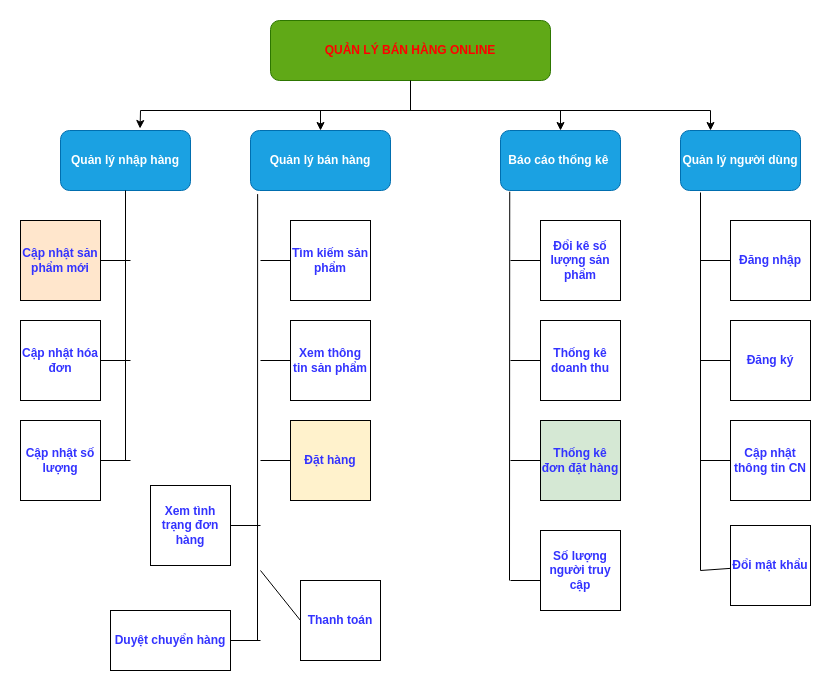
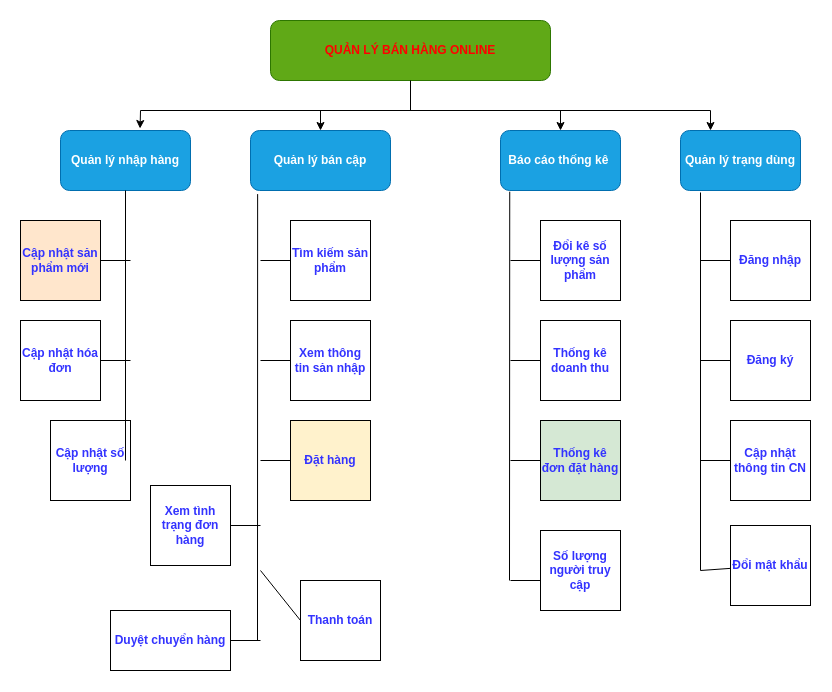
(321, 161) -> (321, 161)
(741, 161) -> (741, 161)
(331, 361) -> (331, 361)
(61, 461) -> (91, 461)
